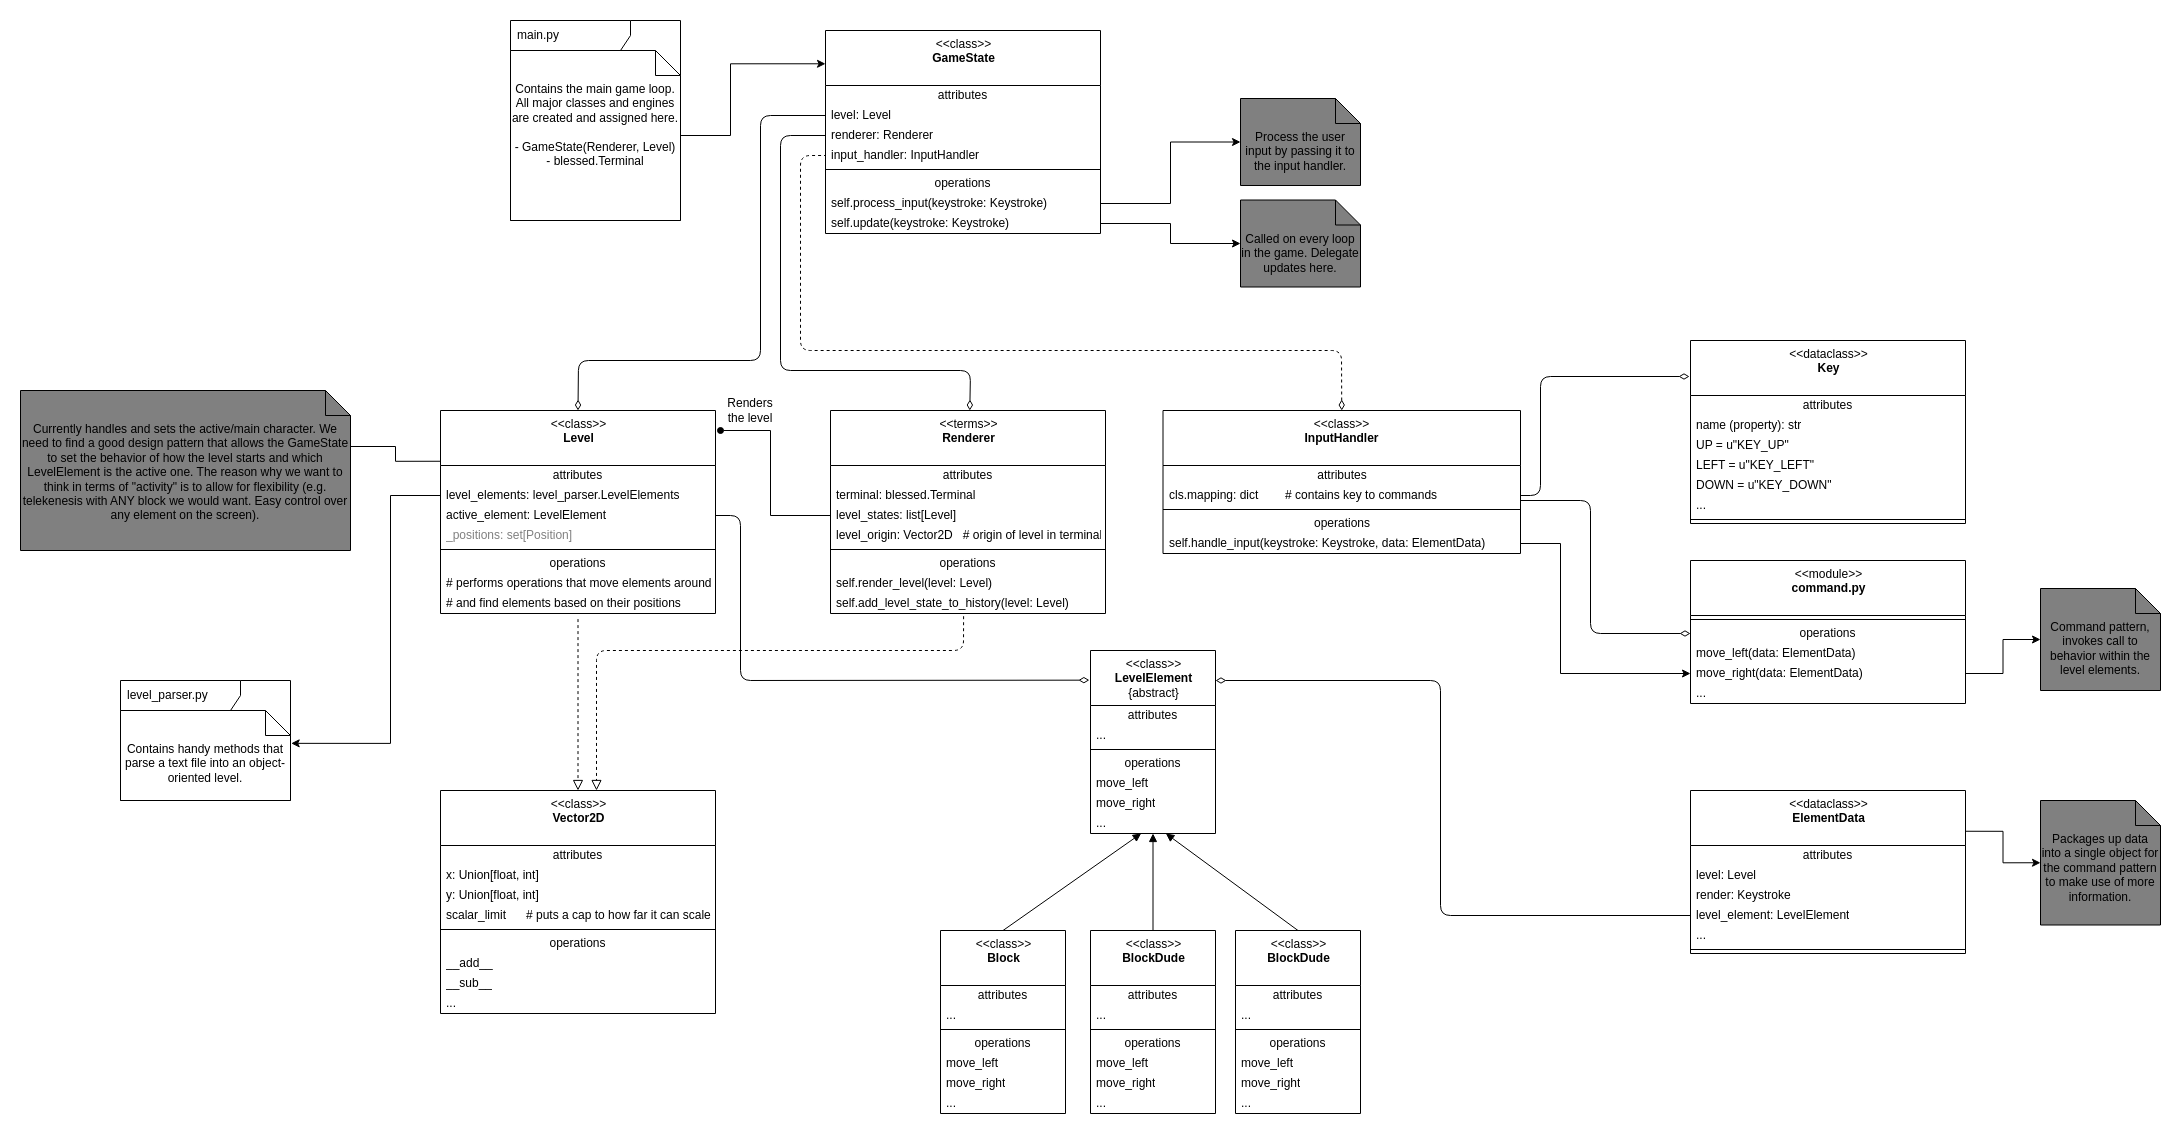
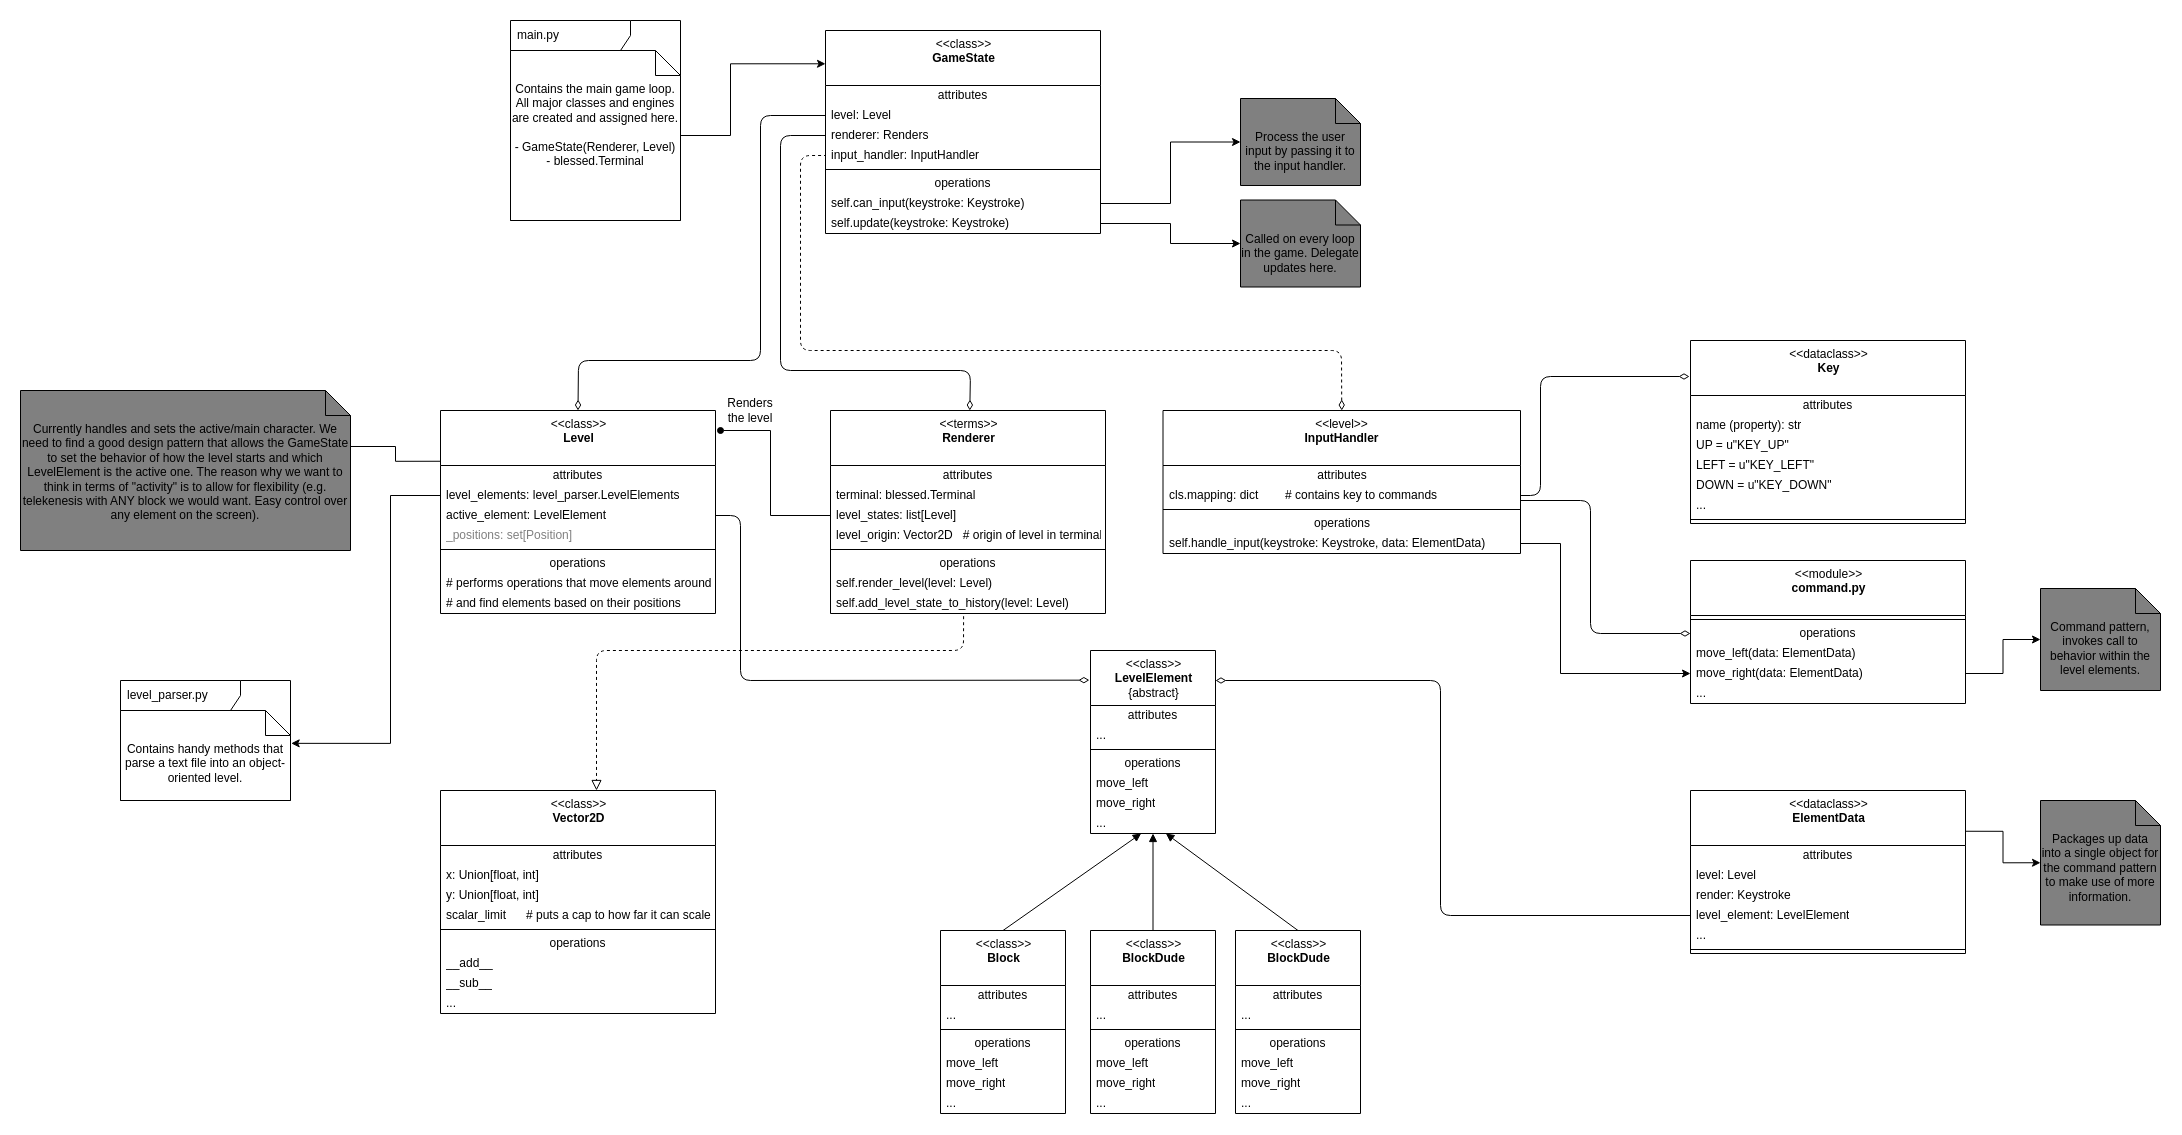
(889, 136) -> (886, 136)
(958, 204) -> (945, 204)
(1342, 432) -> (1342, 432)
(578, 699) -> none
